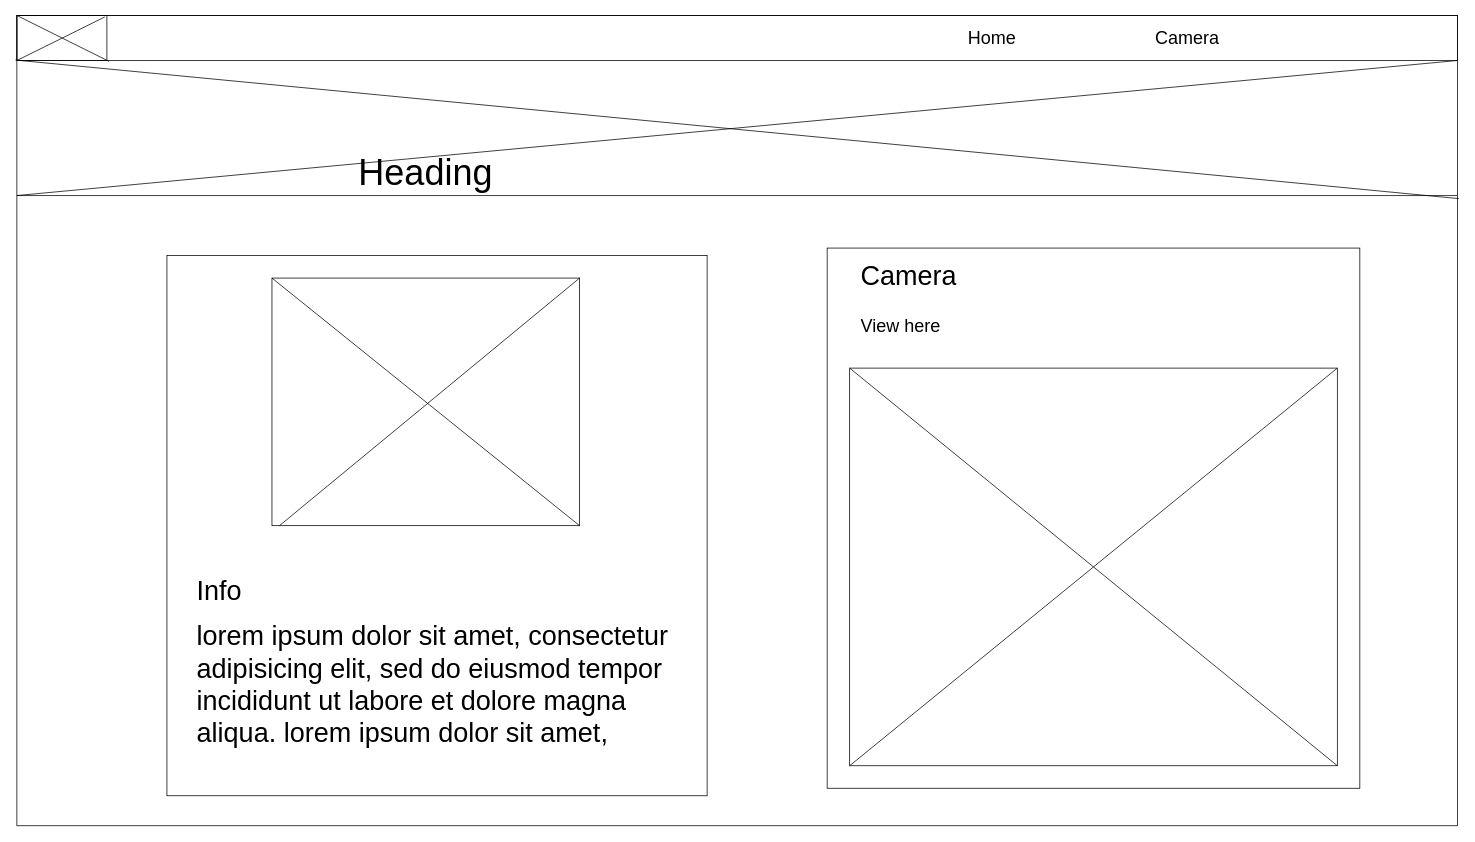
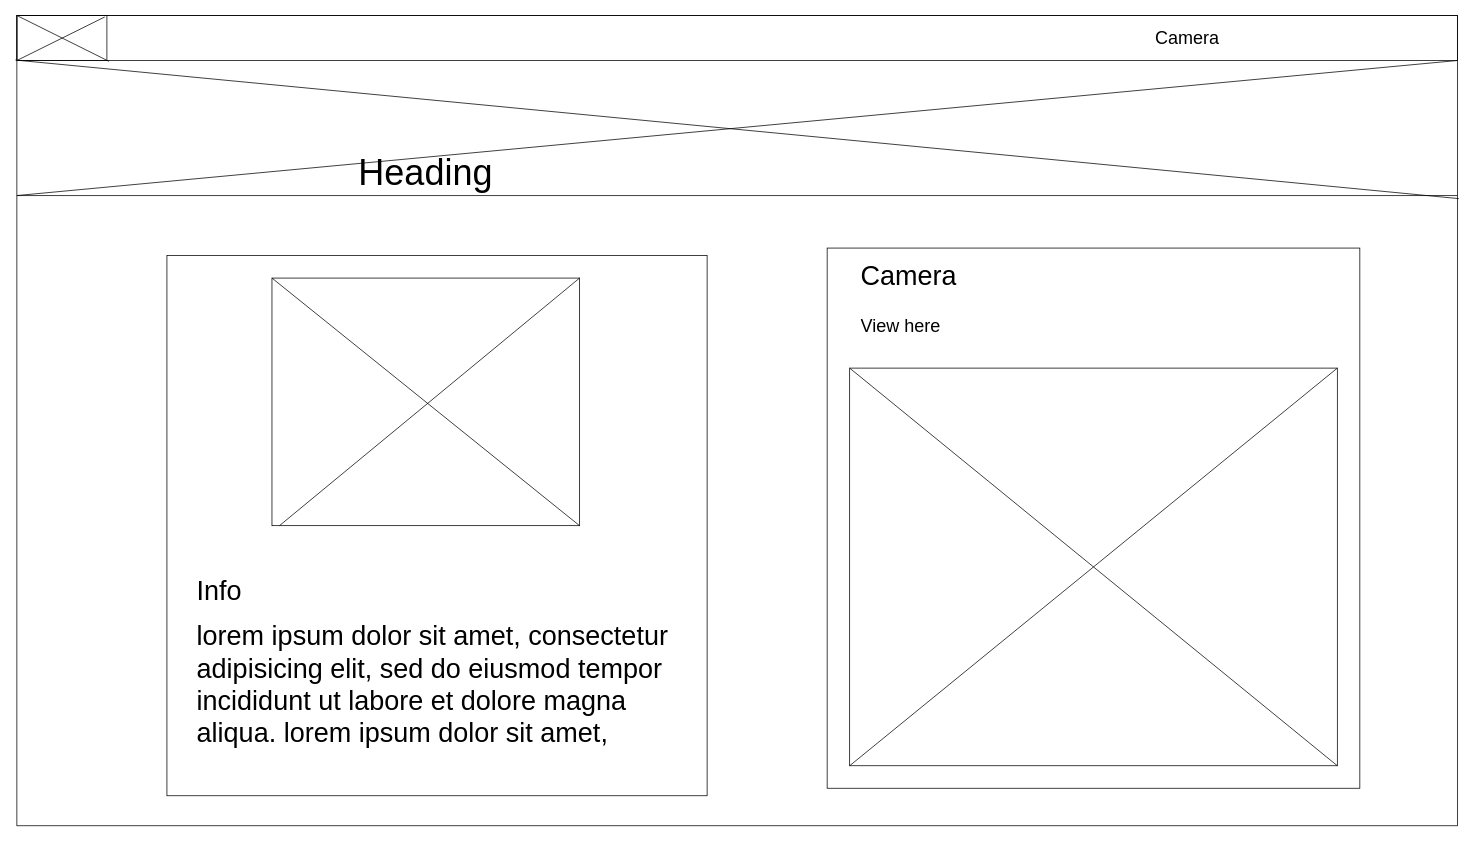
(992, 38) -> none
